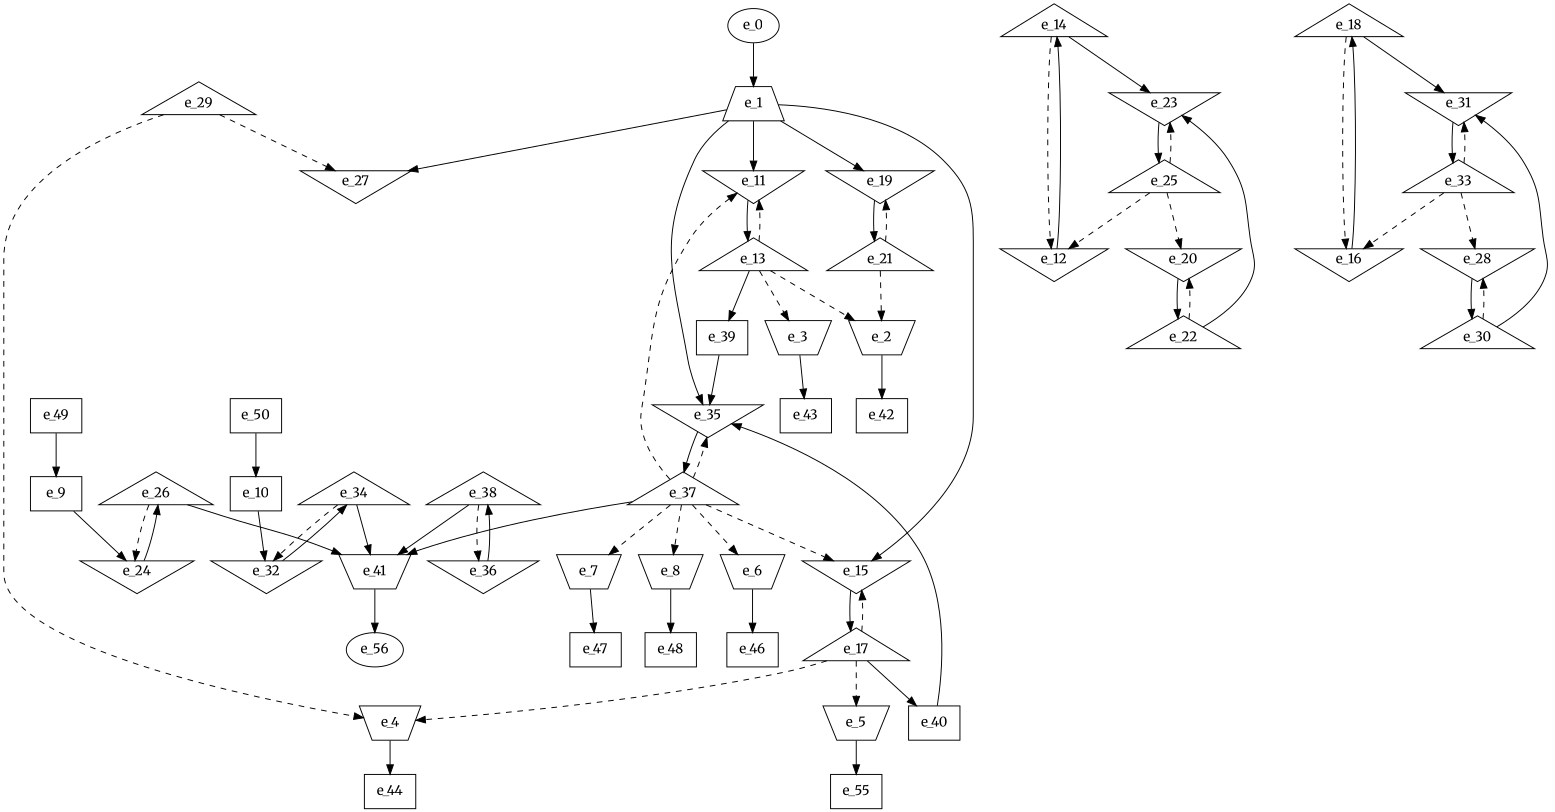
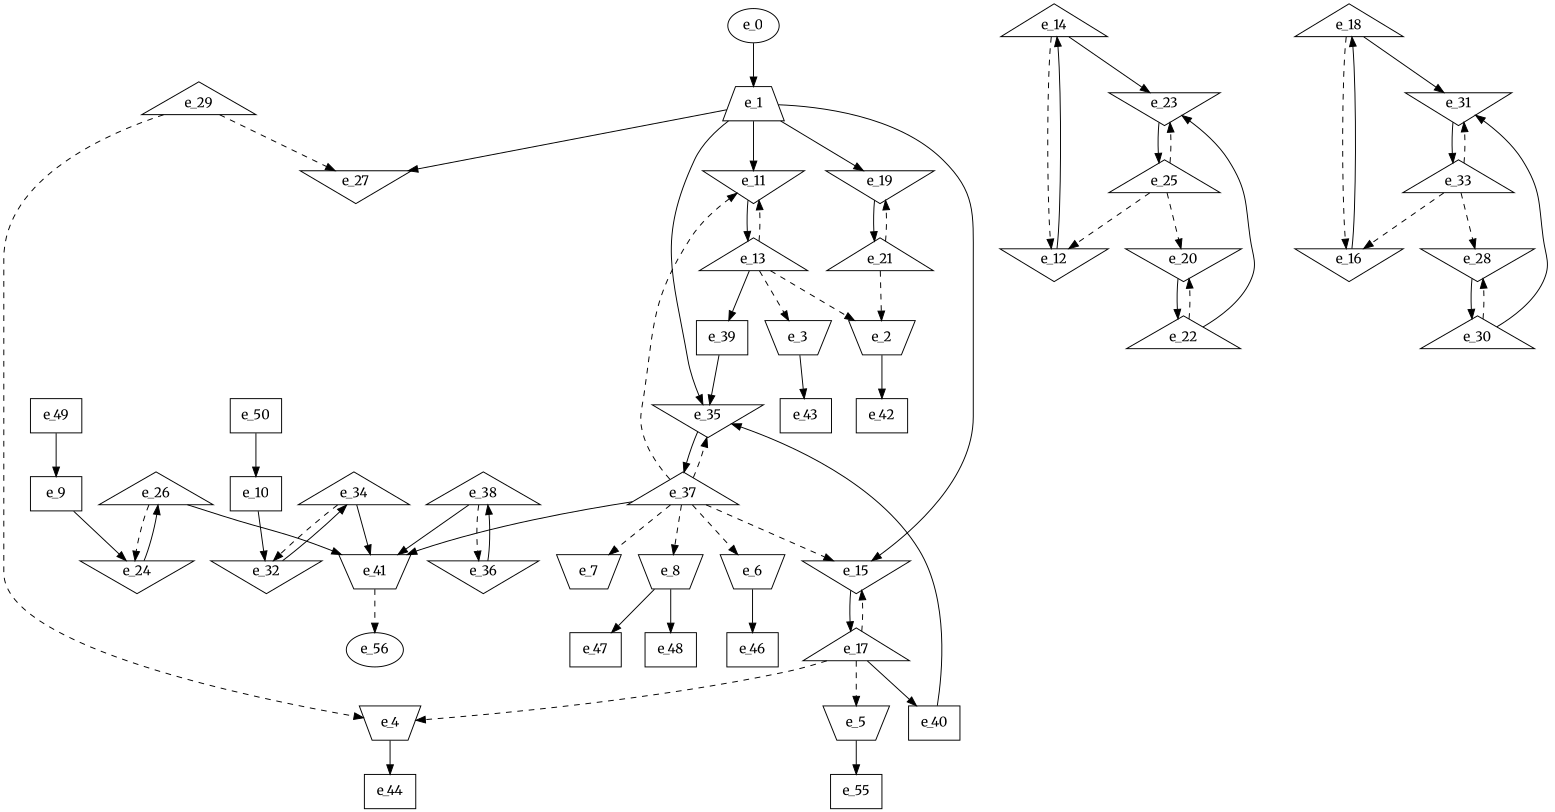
(375, 606) -> (375, 606)
(592, 606) -> (636, 607)
